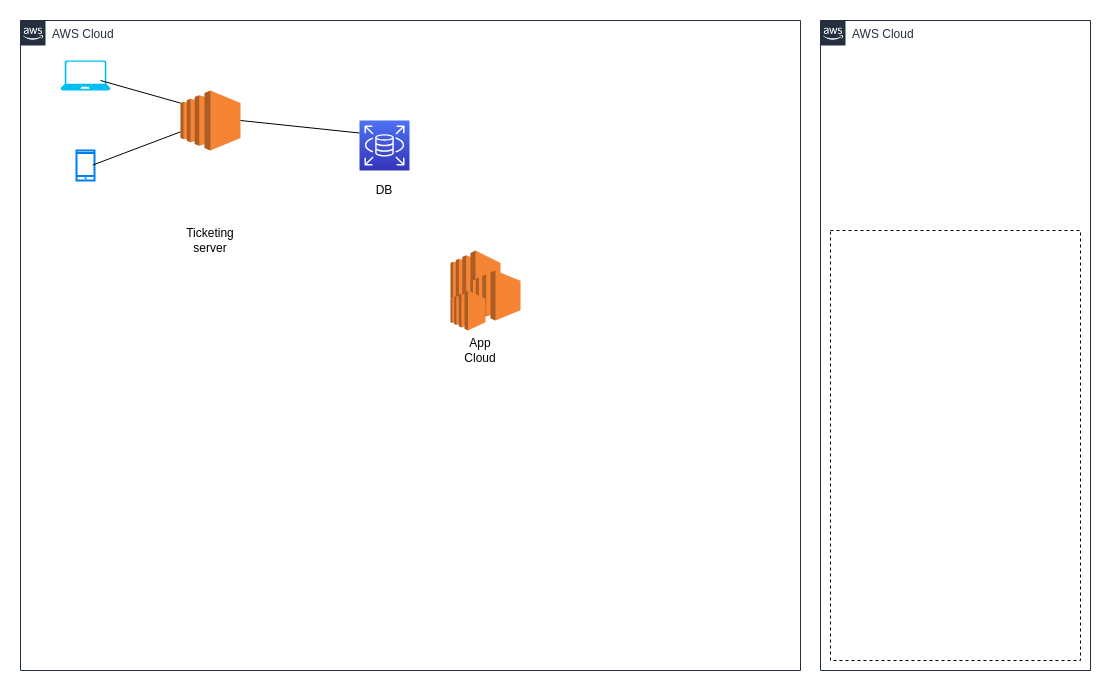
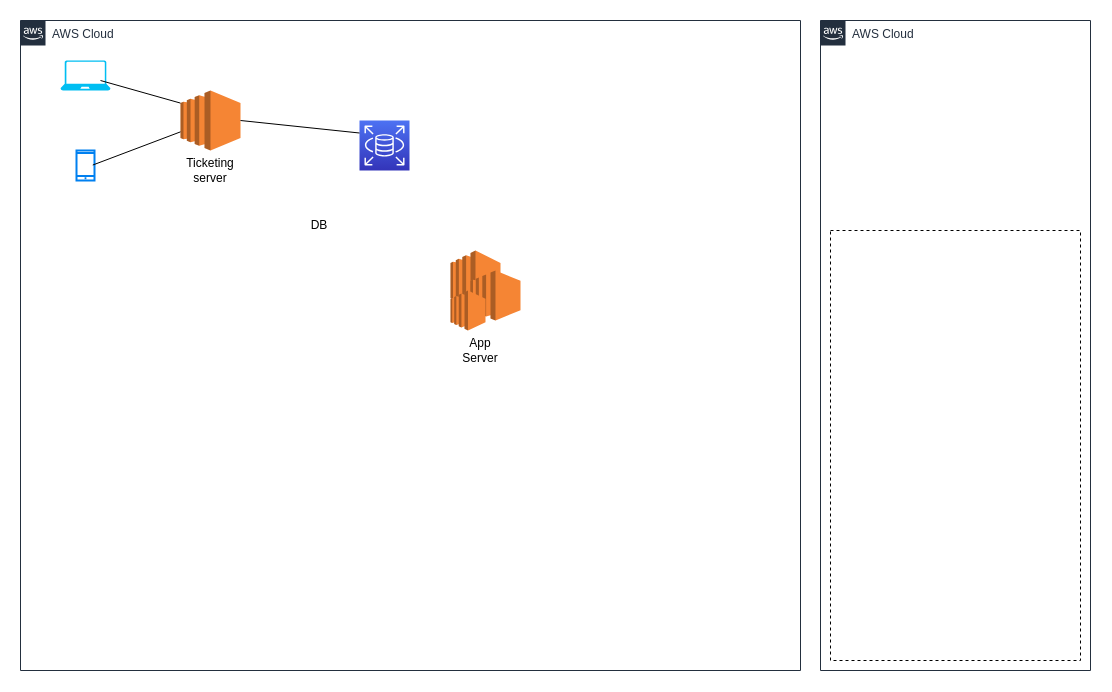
(385, 191) -> (320, 226)
(211, 241) -> (211, 171)
(481, 351) -> (481, 351)
